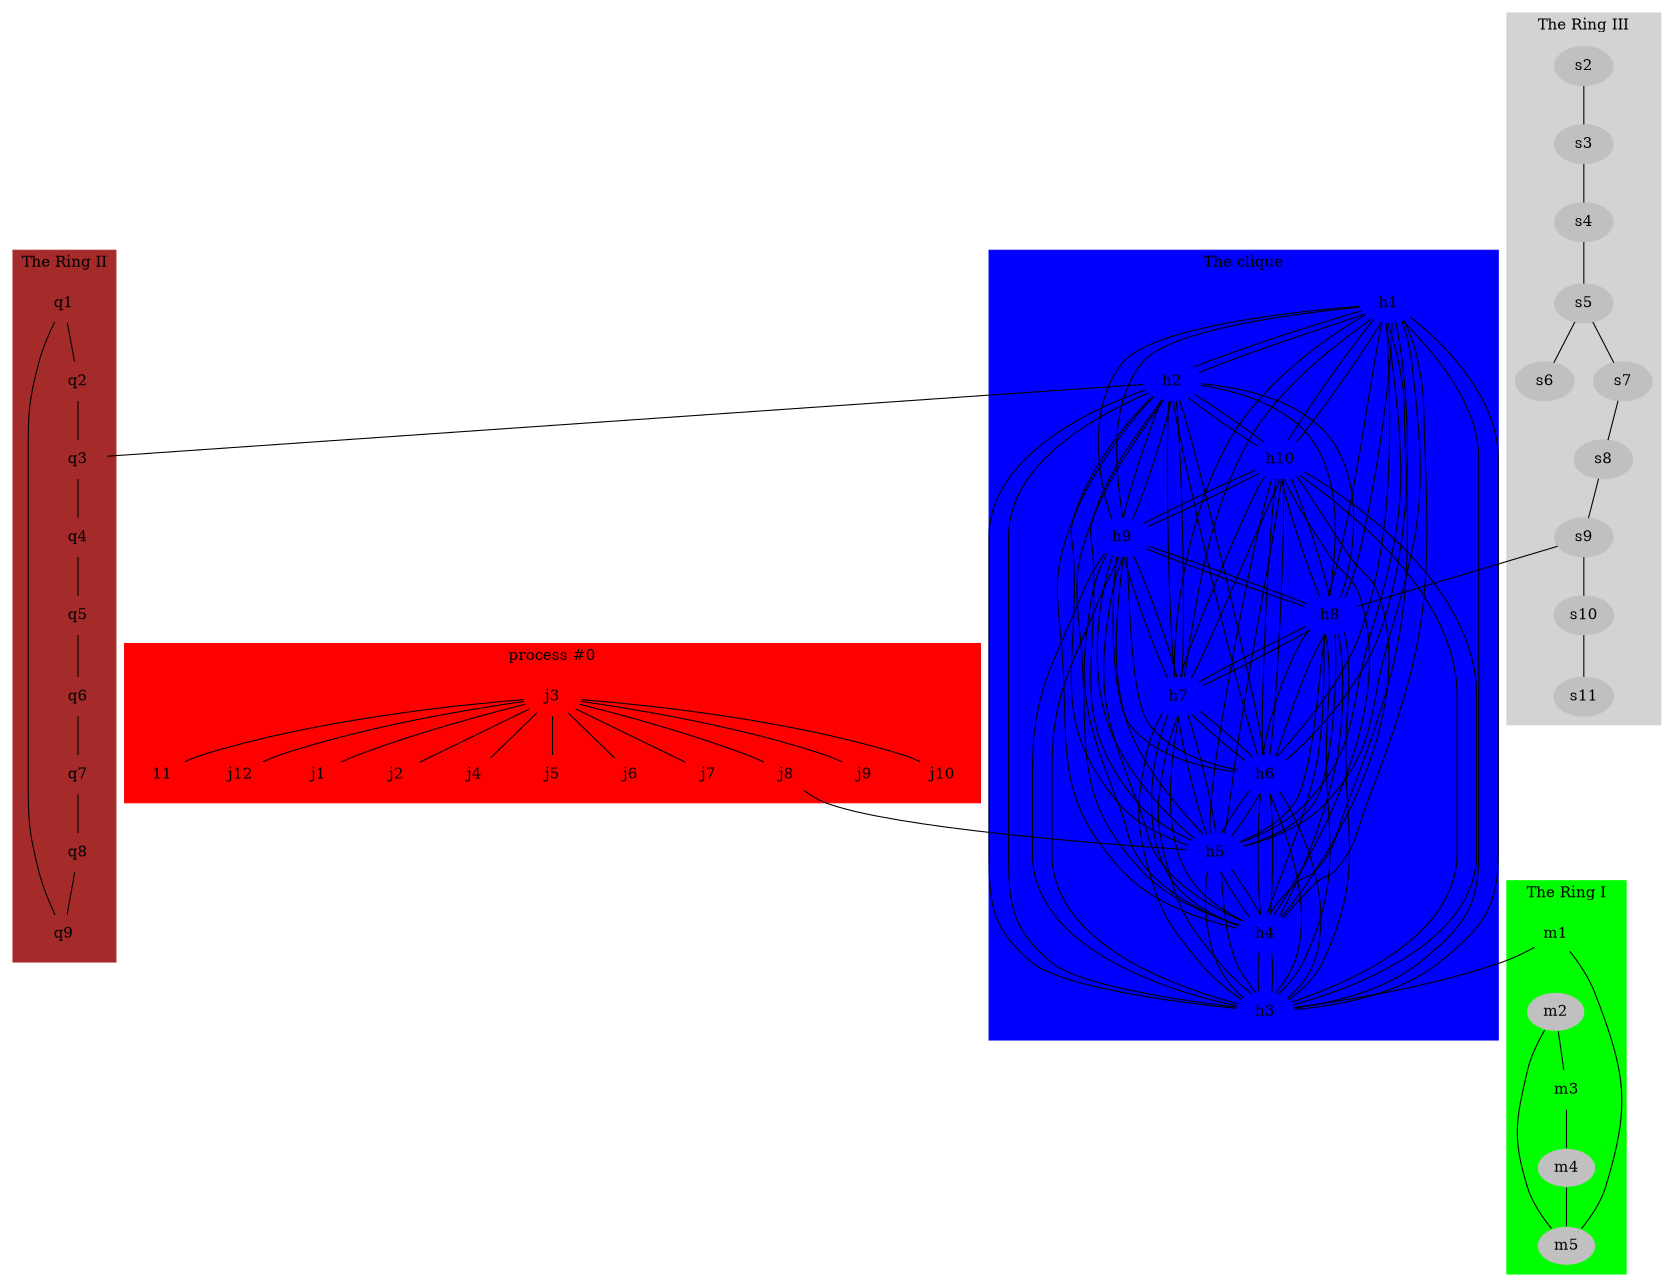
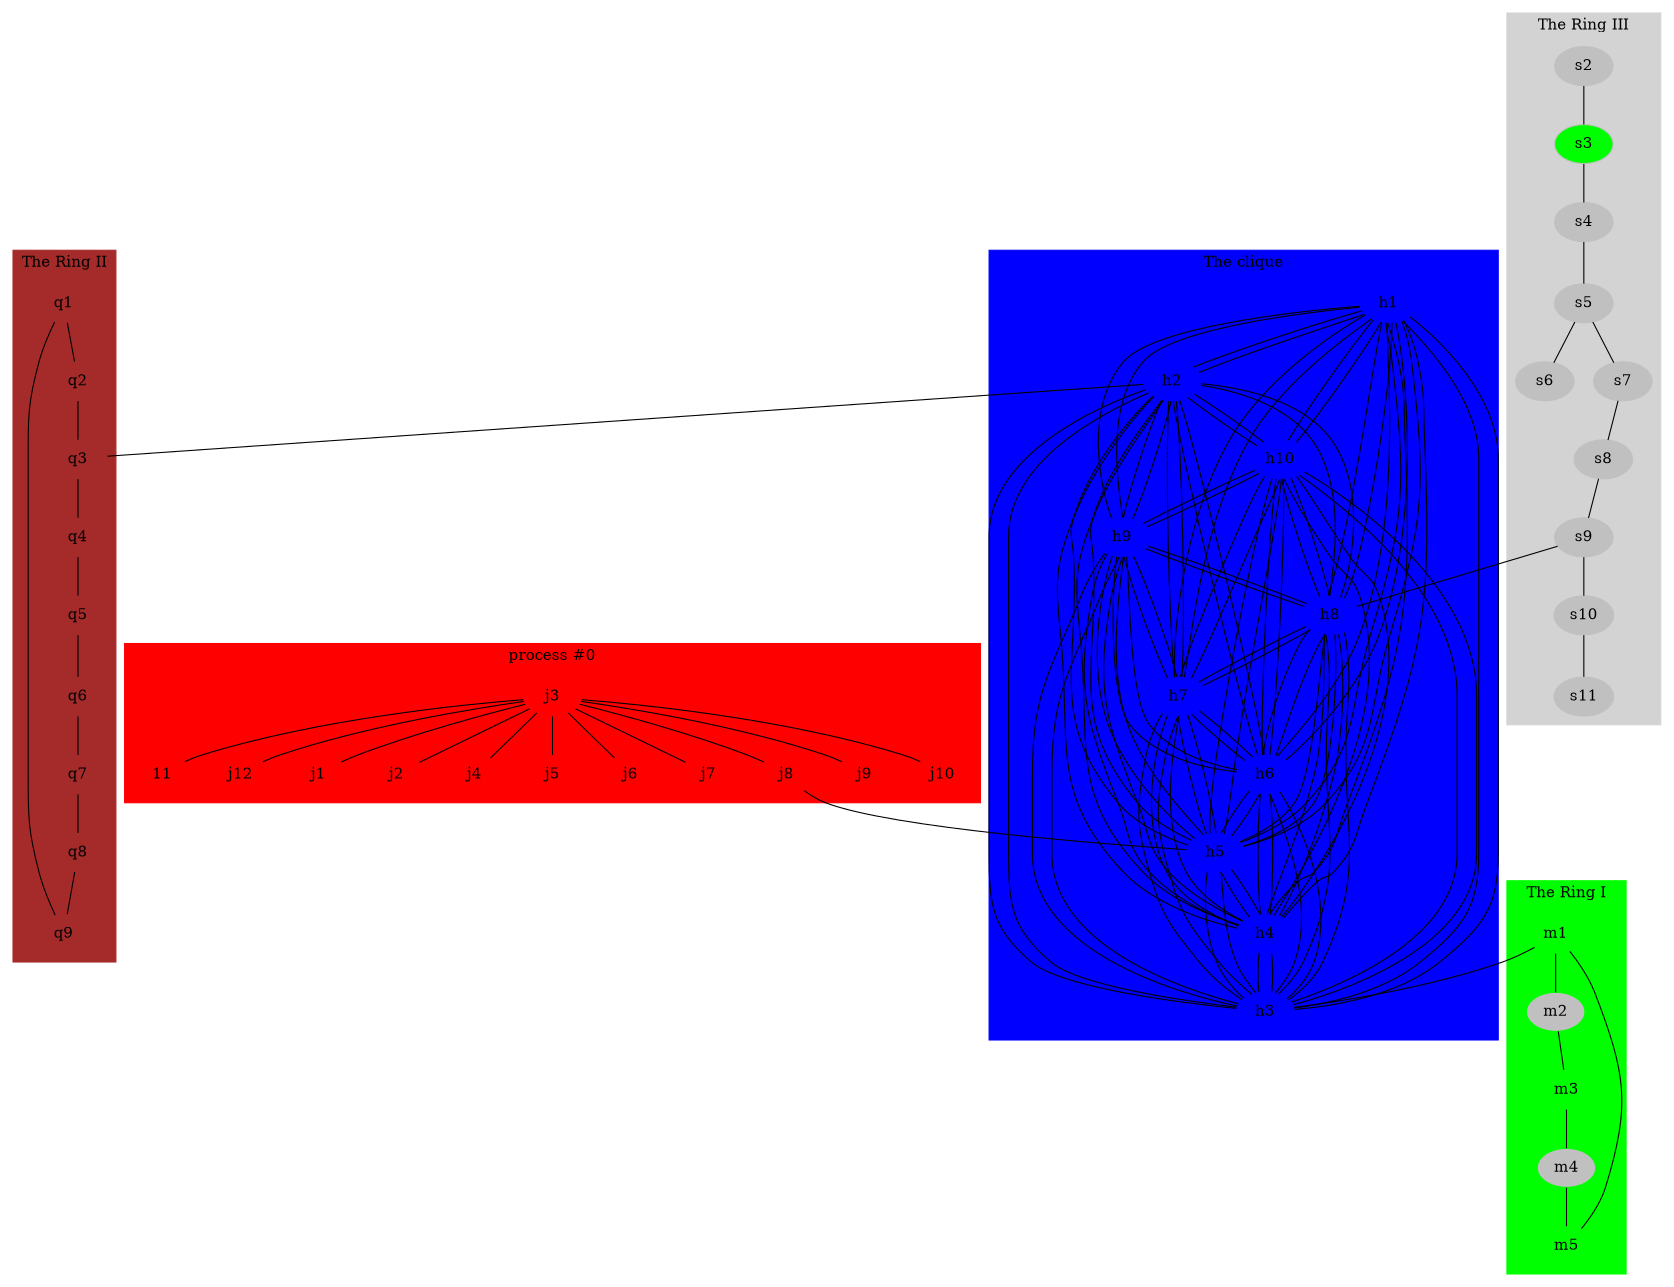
(1584, 144) -> (1584, 144)
(1517, 1131) -> (1556, 973)
(1566, 1246) -> (1566, 1246)
